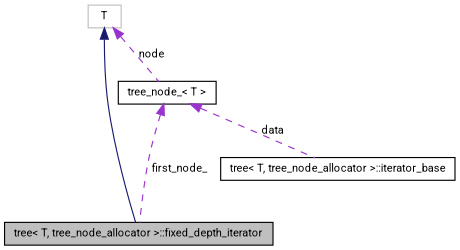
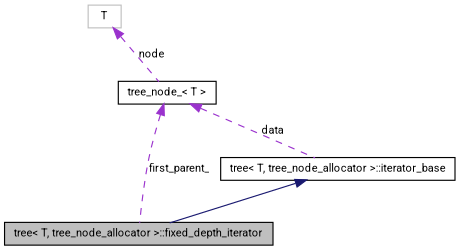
(113, 132) -> (233, 203)
(180, 169) -> (180, 169)
